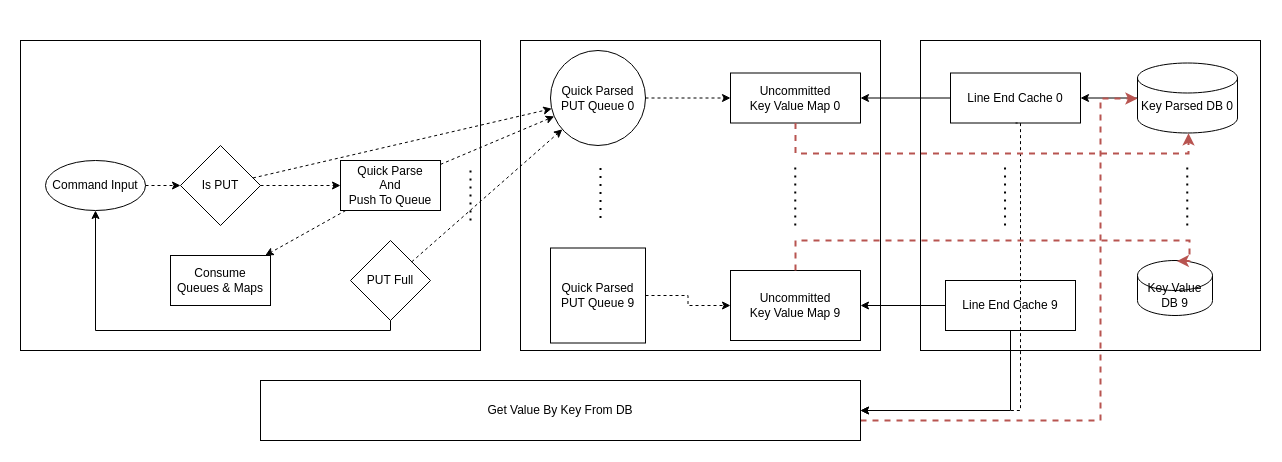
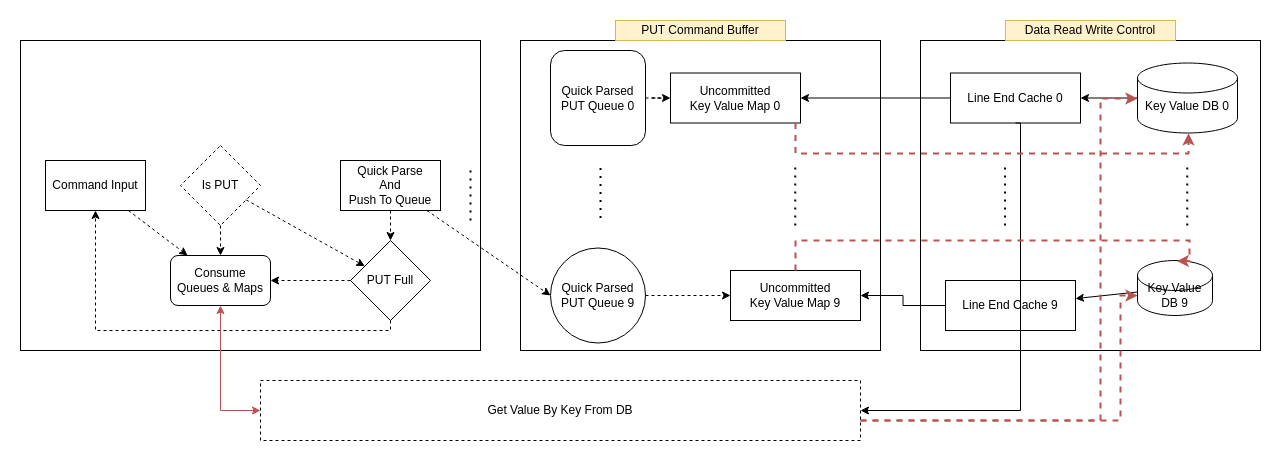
none -> (701, 31)
none -> (1091, 31)
(598, 98) -> (598, 98)
(796, 98) -> (736, 98)
(1188, 99) -> (1188, 99)
(494, 142) -> none
(400, 144) -> (221, 237)
(96, 186) -> (96, 186)
(160, 186) -> (155, 231)
(221, 186) -> (221, 186)
(298, 186) -> (303, 232)
(485, 197) -> (313, 281)
(309, 231) -> (391, 222)
none -> (486, 251)
(1021, 271) -> (1021, 271)
(221, 281) -> (221, 281)
none -> (1109, 295)
(598, 296) -> (598, 296)
(796, 306) -> (796, 296)
(192, 331) -> (192, 331)
none -> (1121, 364)
(1011, 370) -> none
none -> (221, 377)
(561, 411) -> (561, 411)
